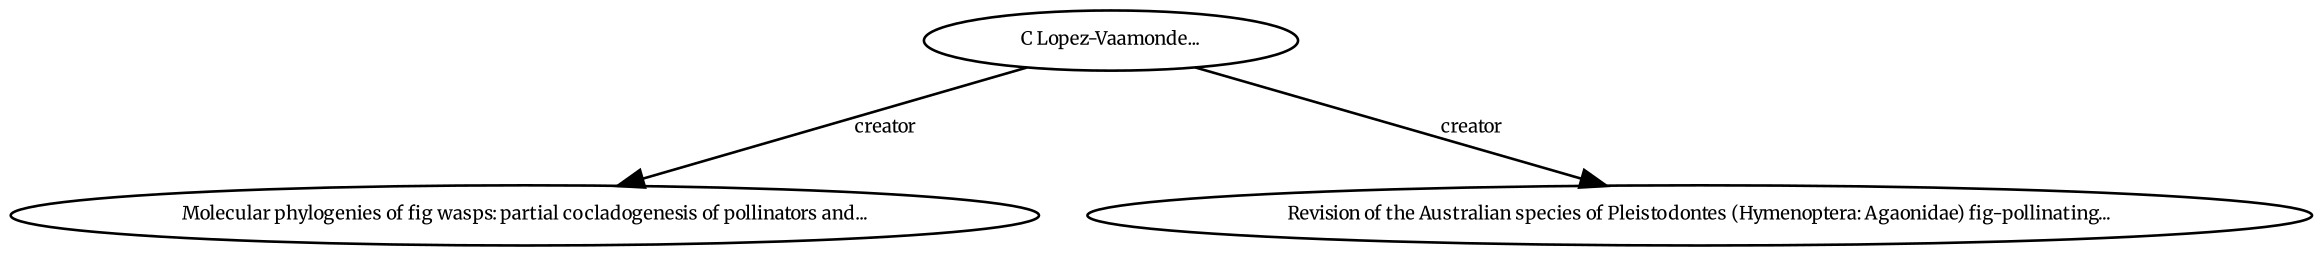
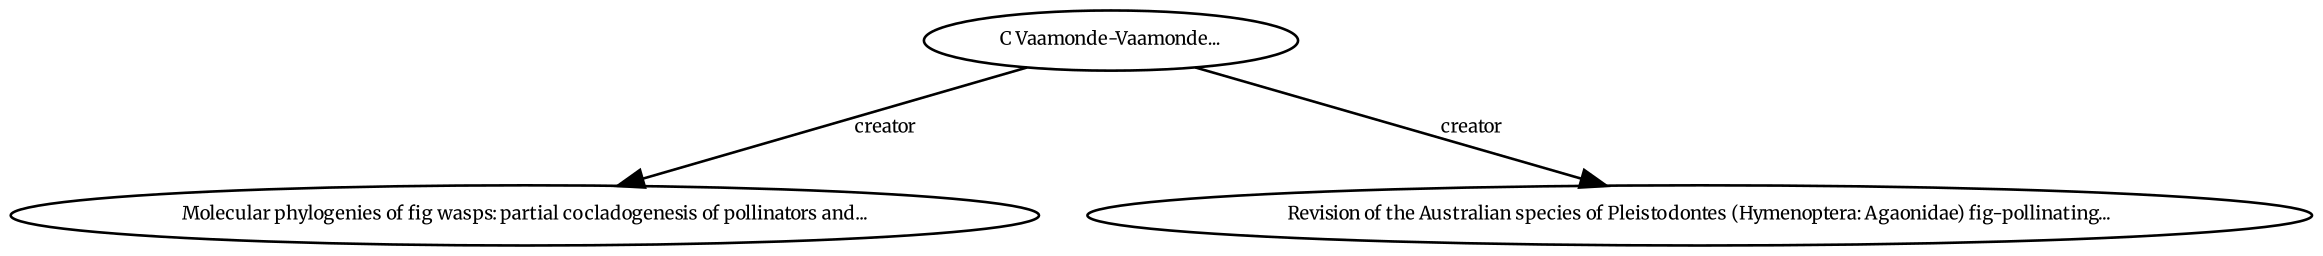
(1111, 41) -> (1111, 41)
